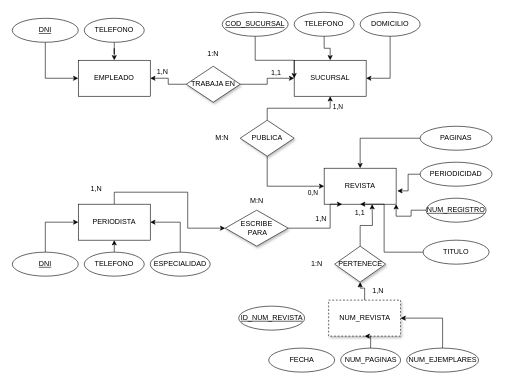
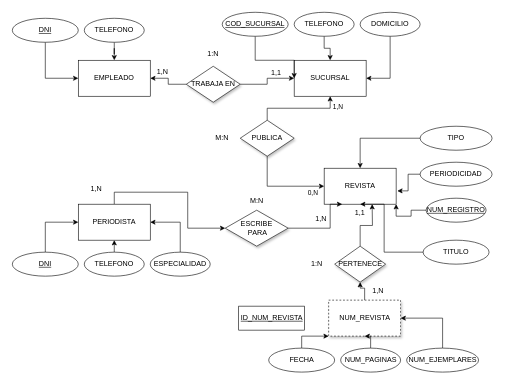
(456, 138) -> (456, 138)
(272, 318) -> (272, 318)
none -> (323, 336)
